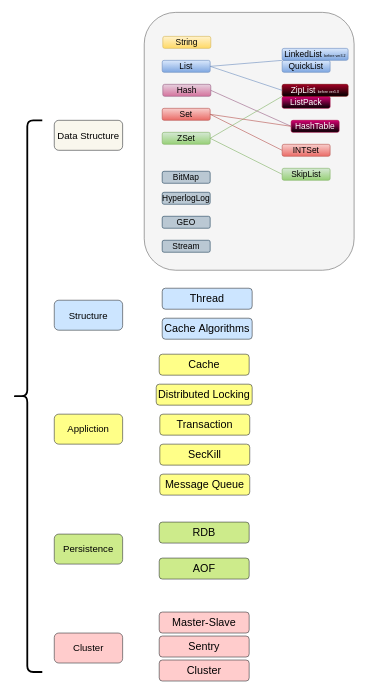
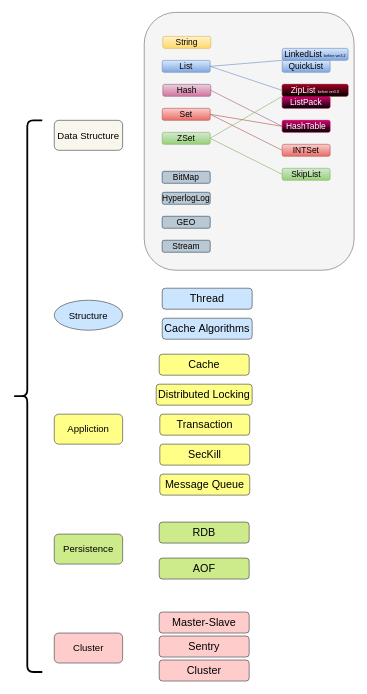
(315, 126) -> (306, 126)
(89, 315) -> (89, 315)
